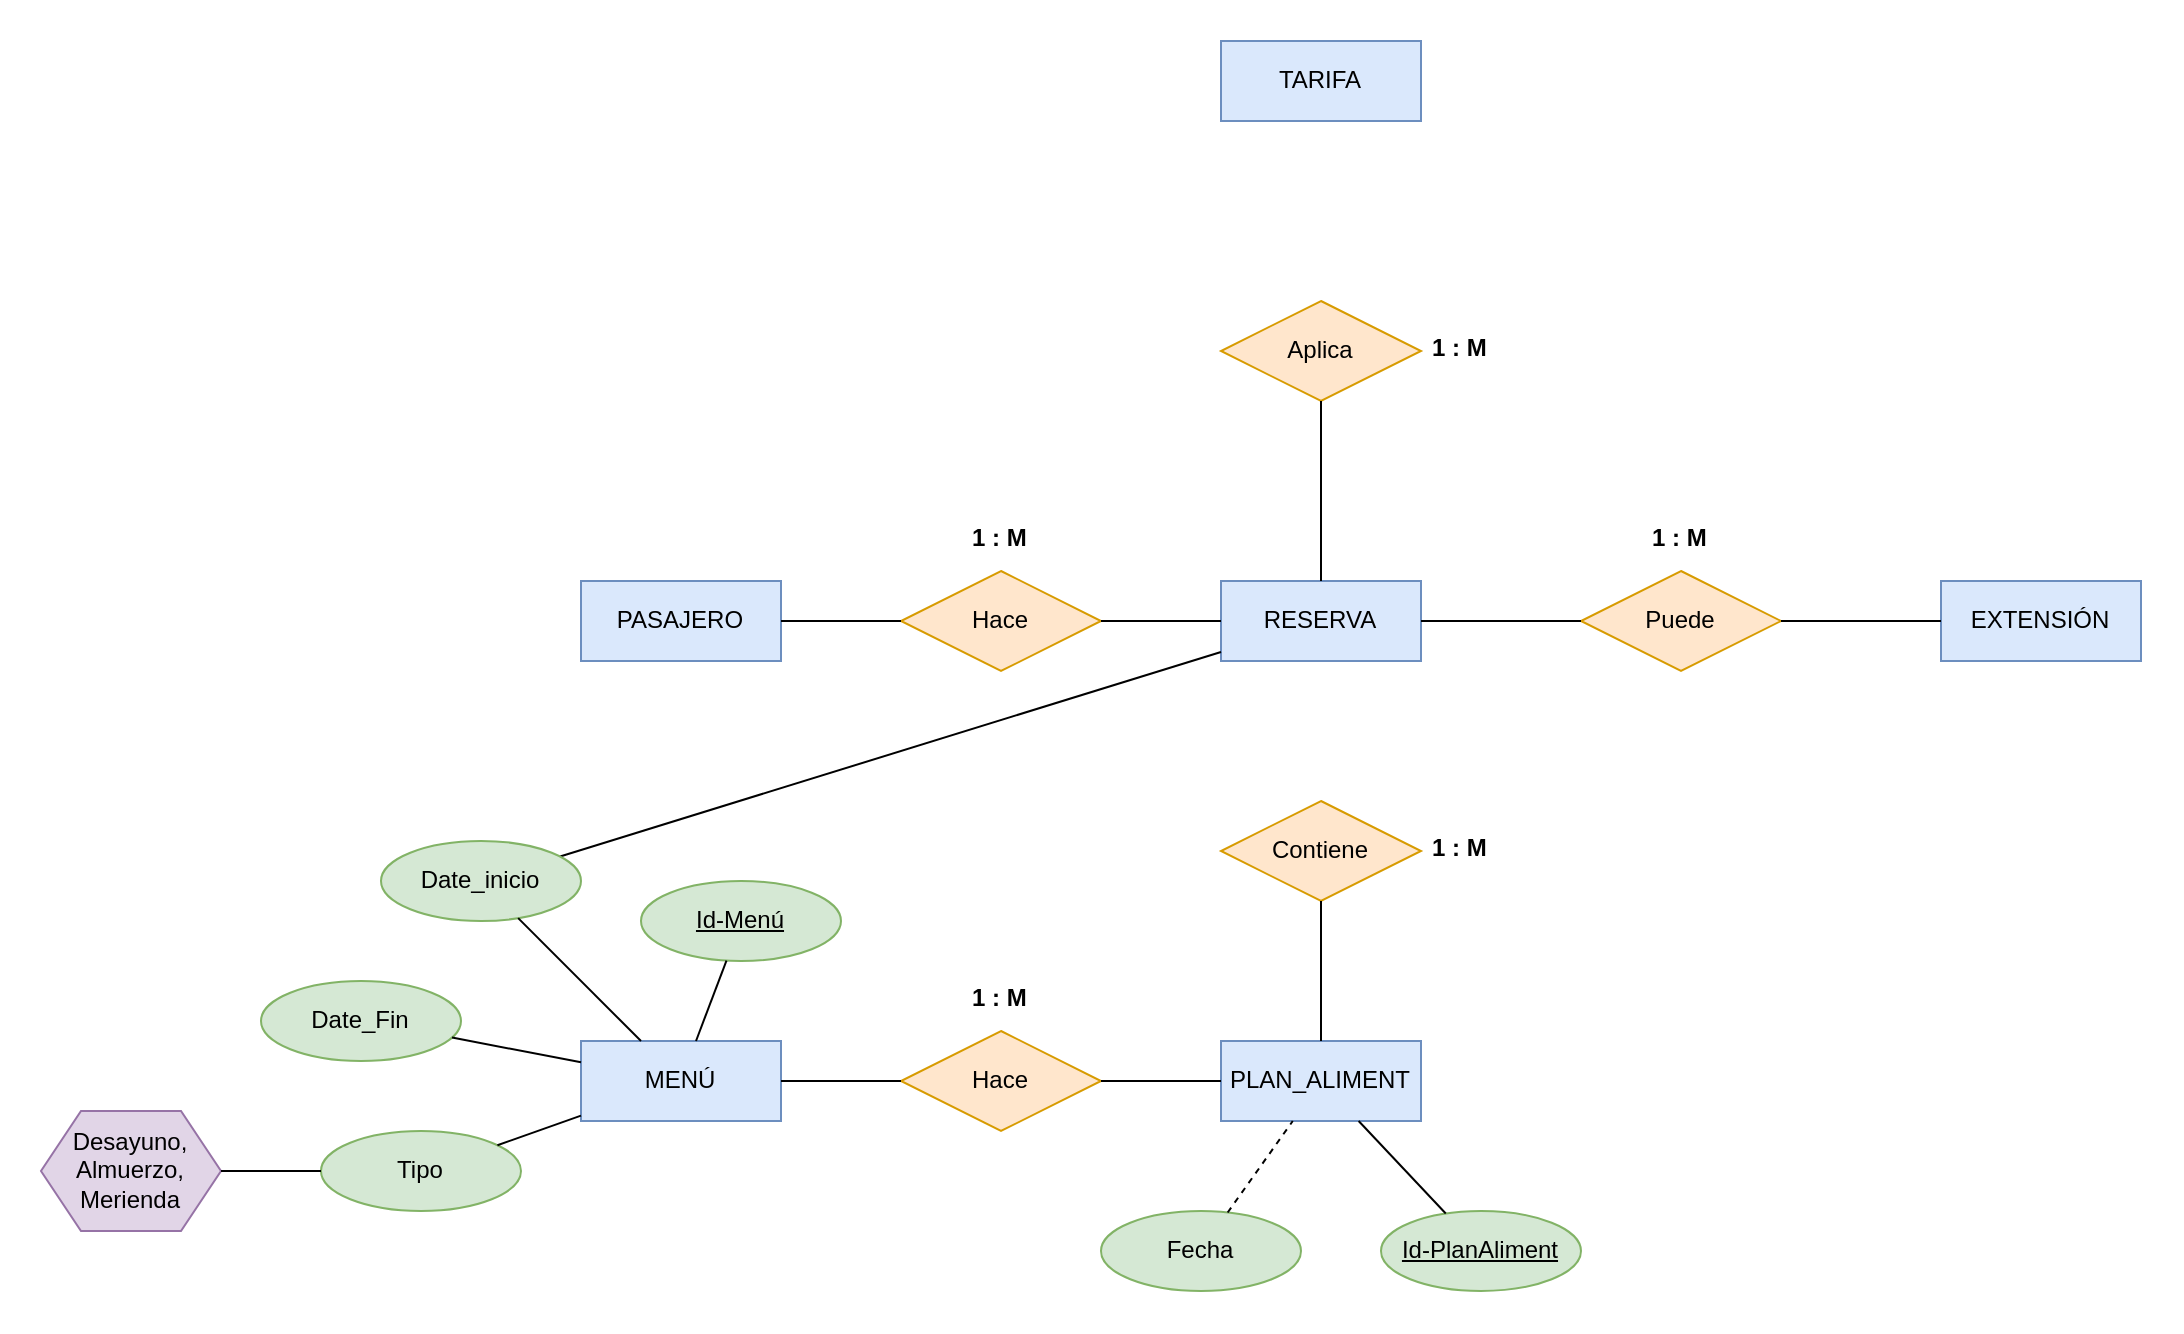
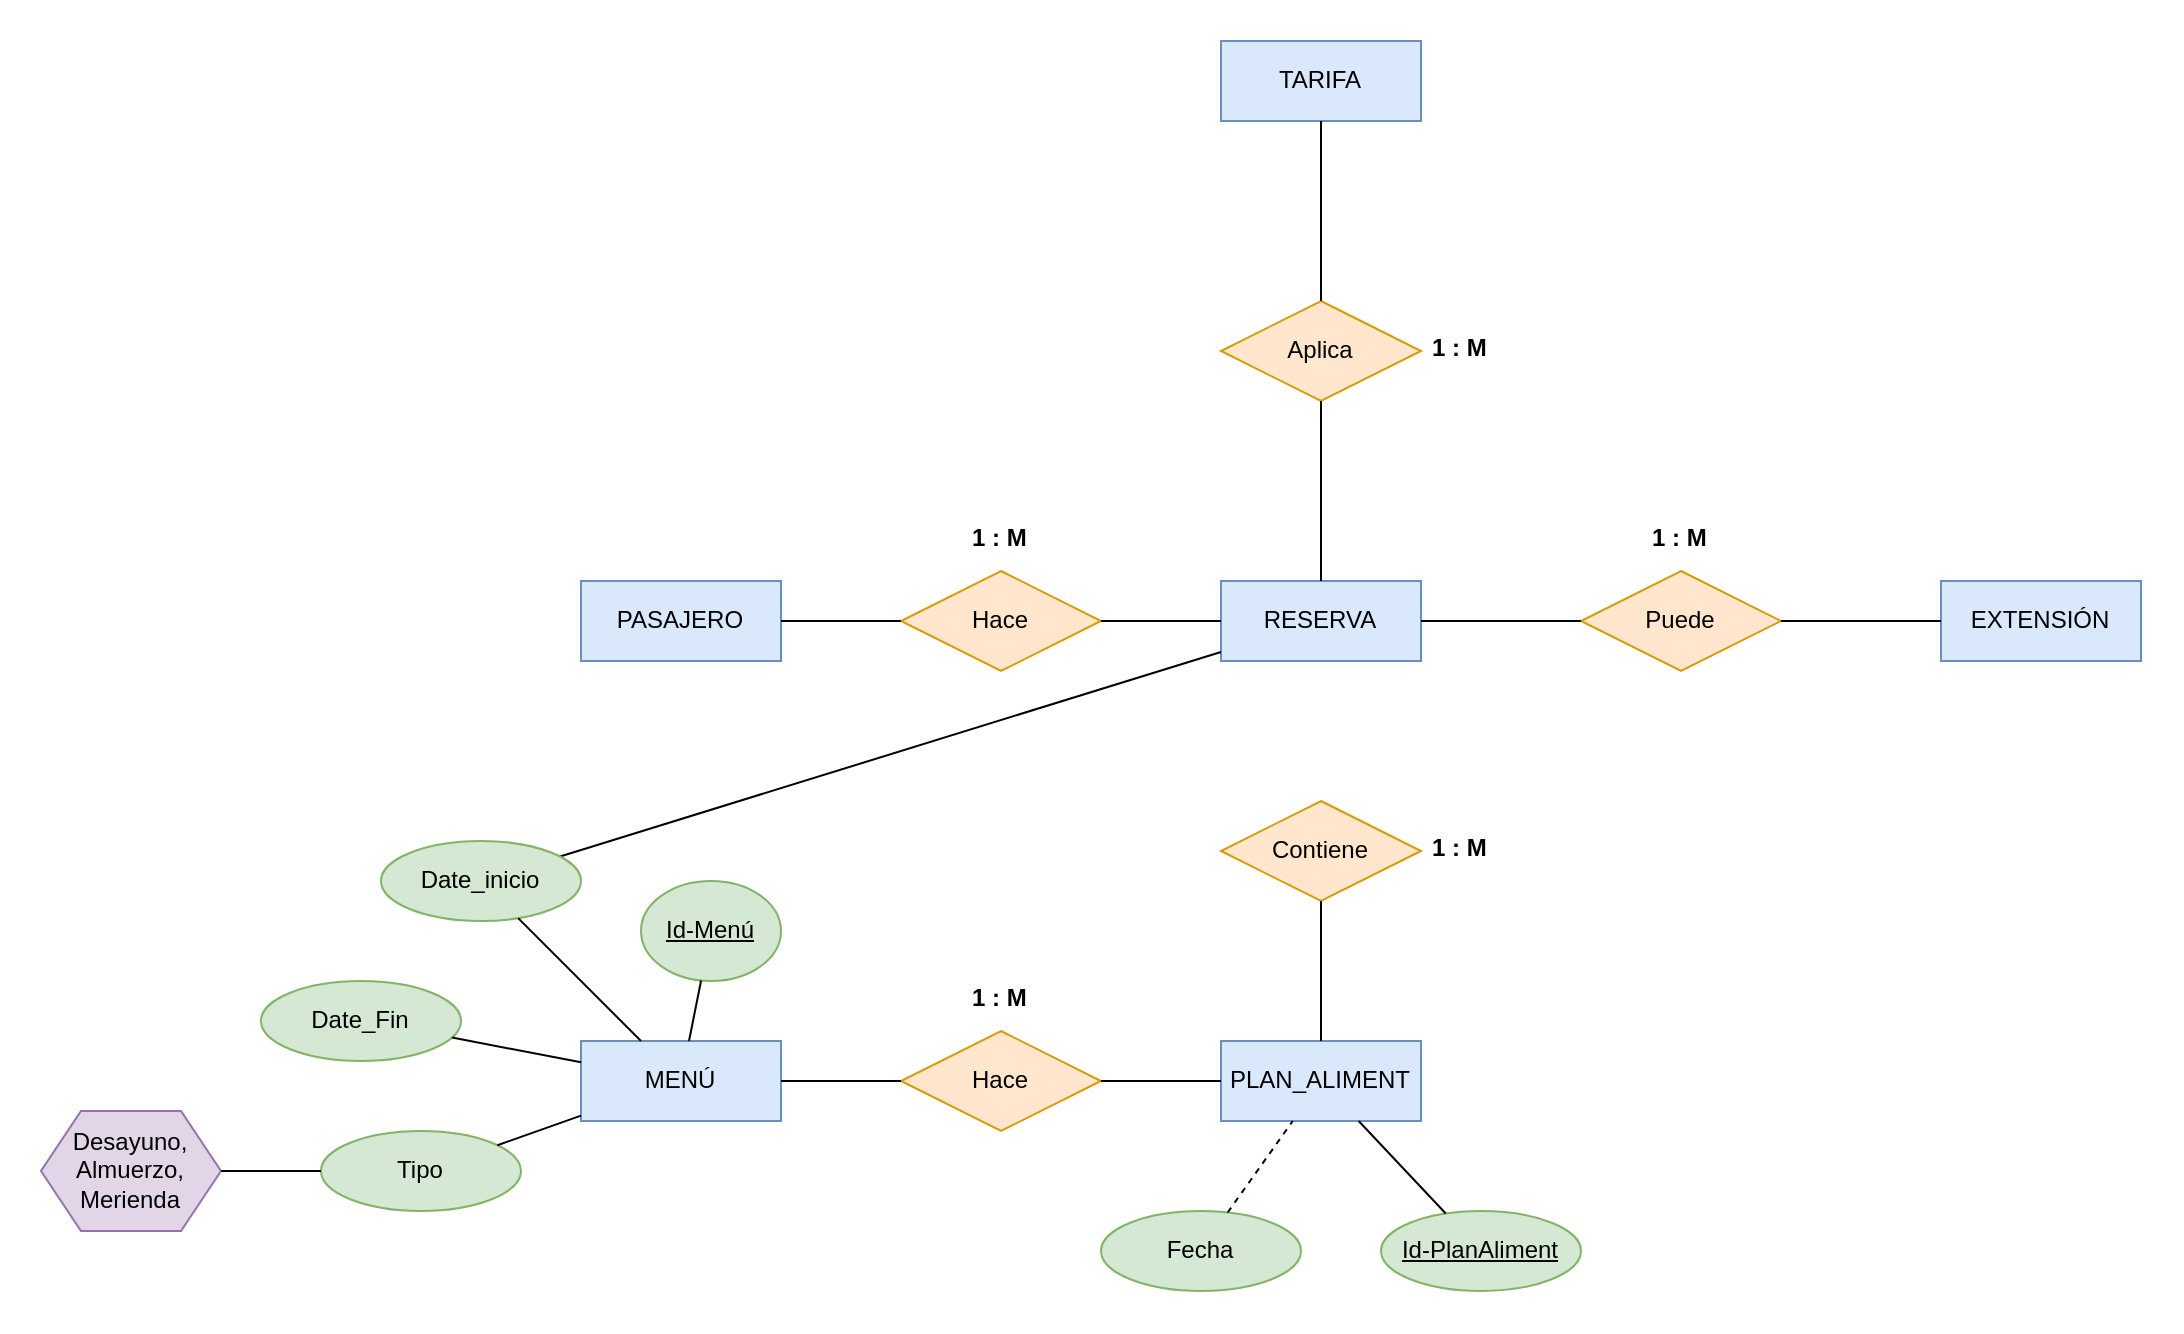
none -> (1321, 211)
(741, 921) -> (711, 931)
